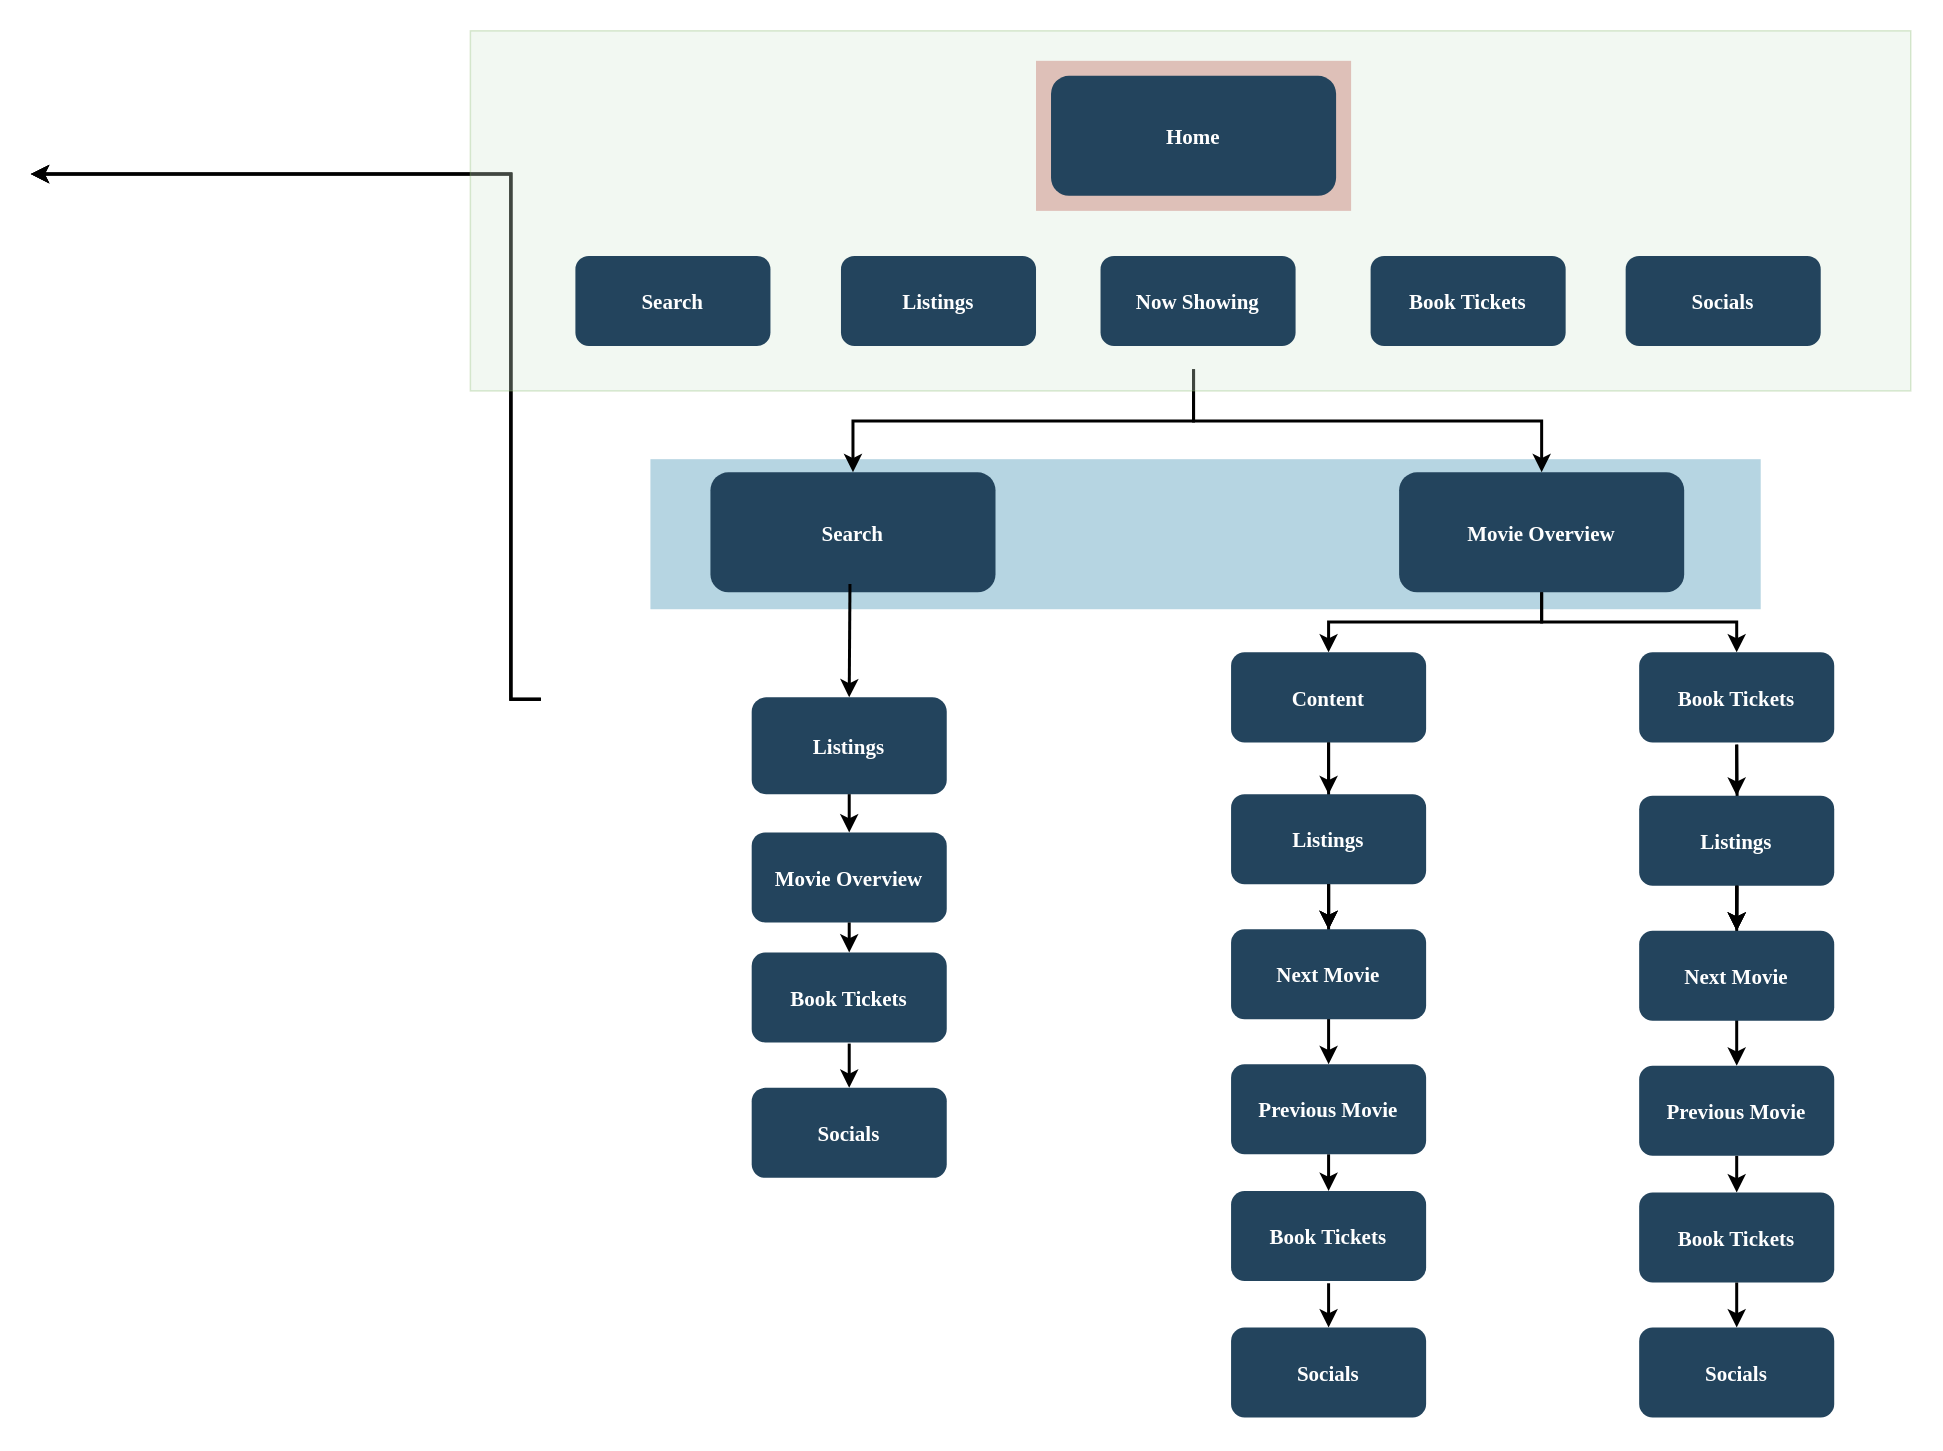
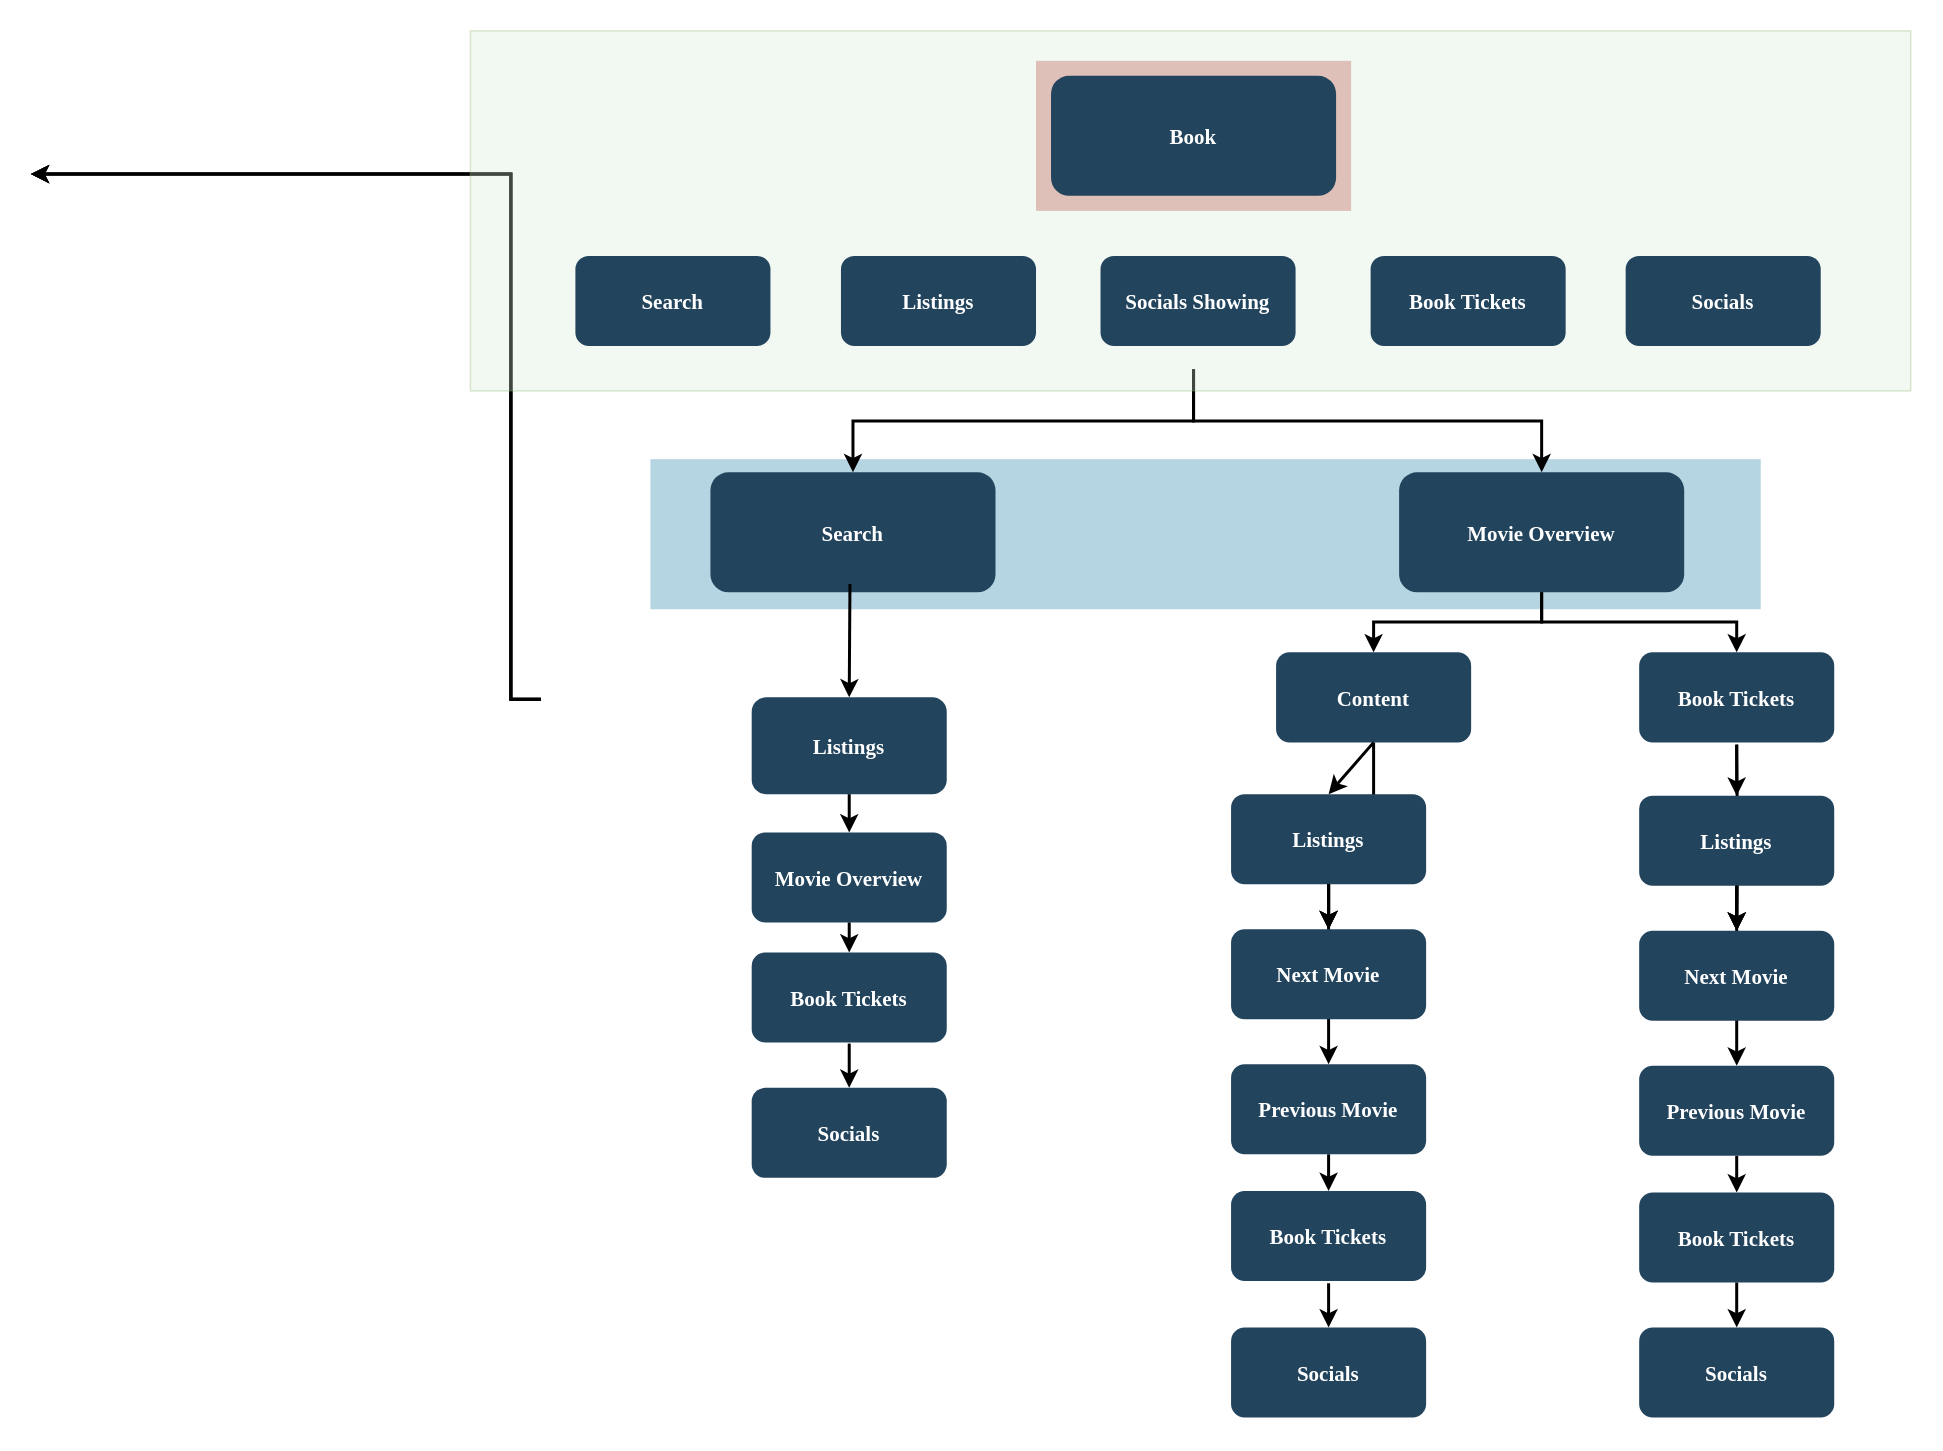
(1193, 137) -> (1193, 137)
(1197, 302) -> (1197, 302)
(1328, 697) -> (1373, 697)
